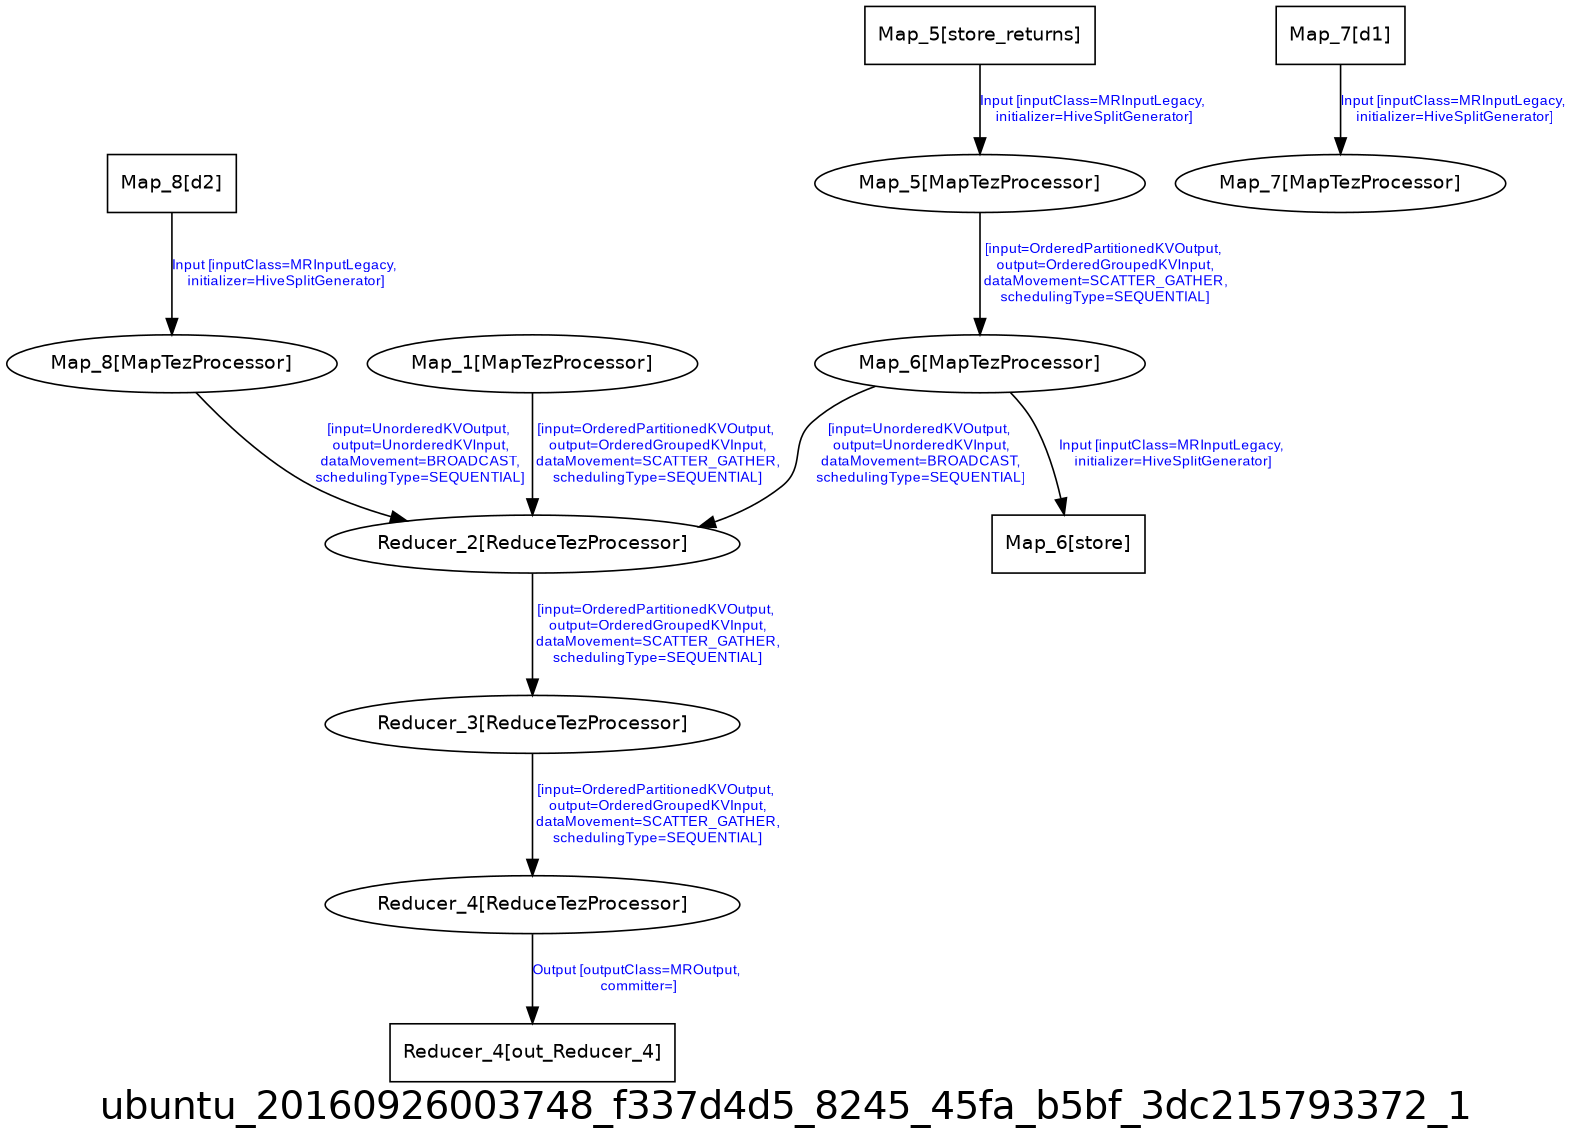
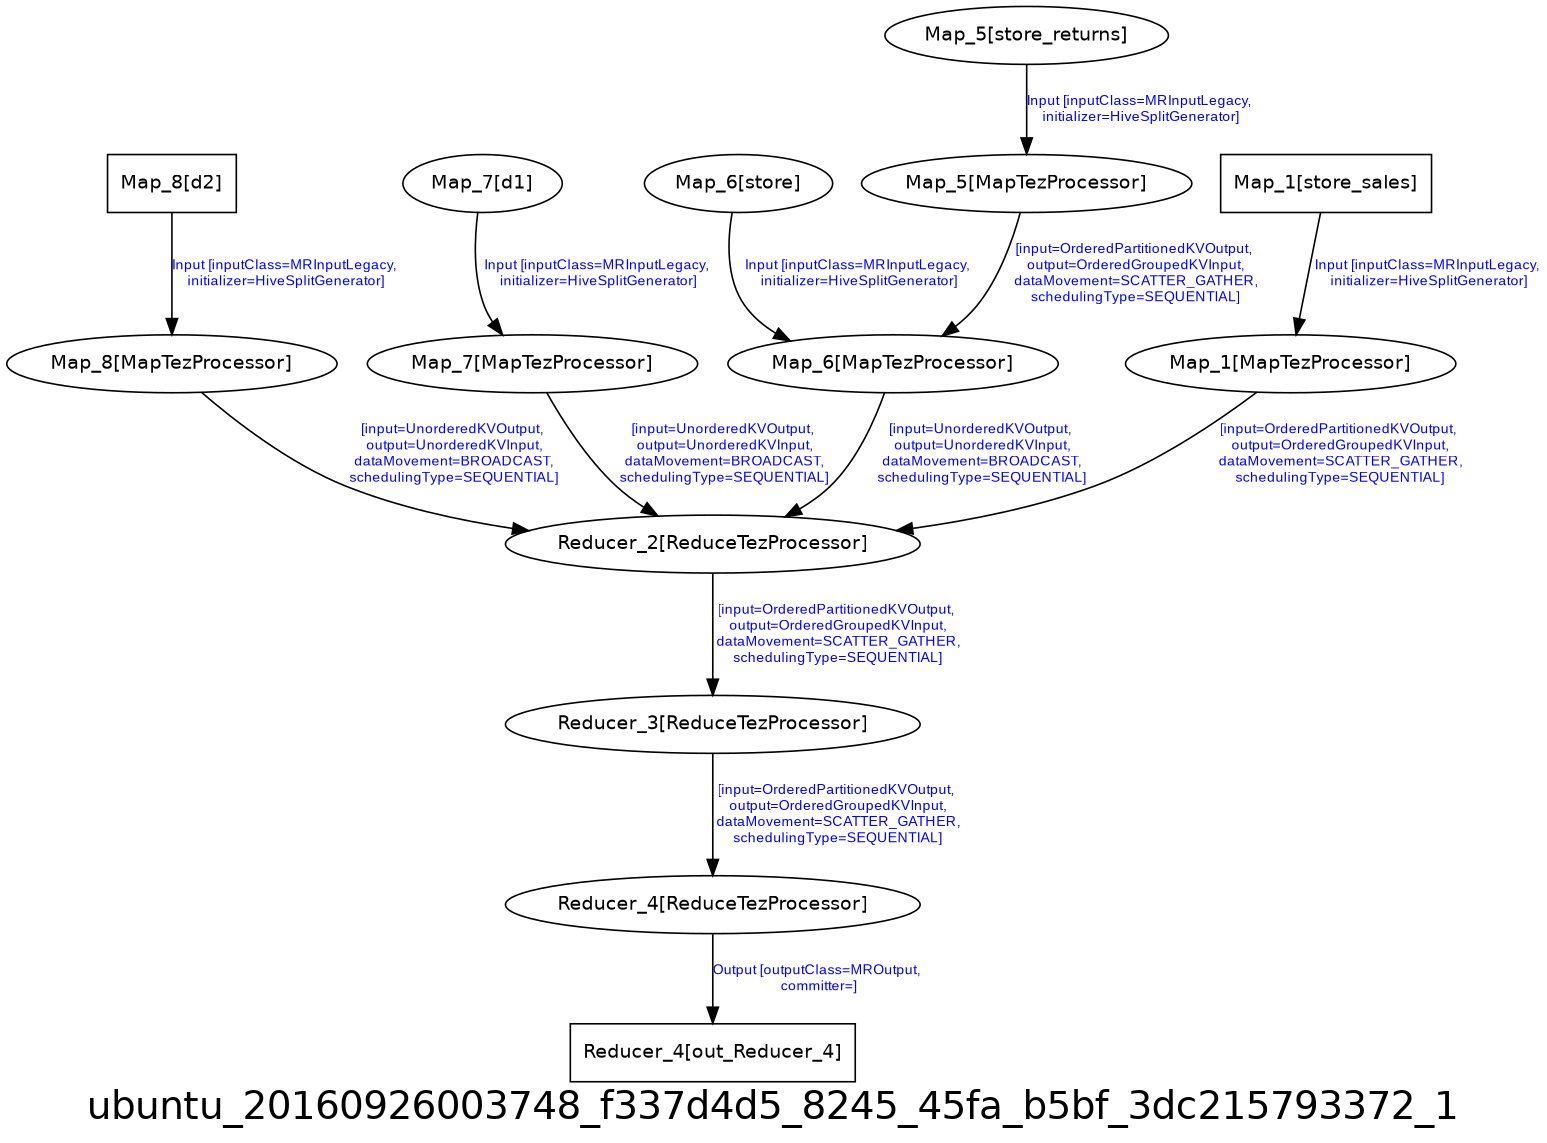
(980, 35) -> (1027, 35)
(1341, 35) -> (483, 184)
none -> (1326, 184)
(1043, 442) -> (733, 281)
none -> (589, 456)
(1069, 544) -> (739, 184)
